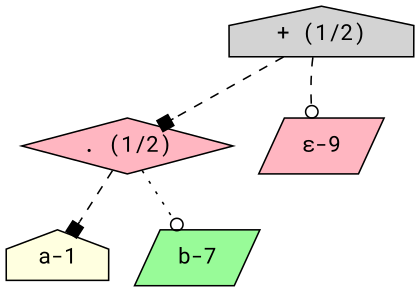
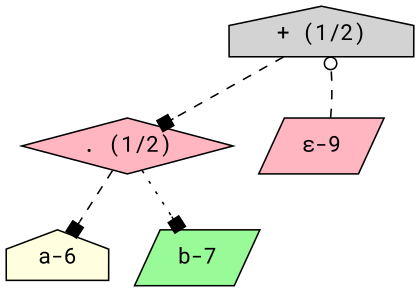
(311, 81) -> (332, 94)
(158, 195) -> (158, 195)
(57, 258) -> (57, 258)
